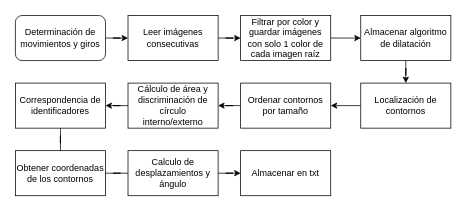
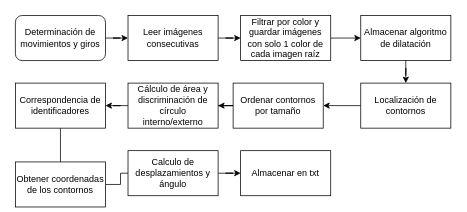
(285, 105) -> (278, 105)
(60, 173) -> (60, 184)
